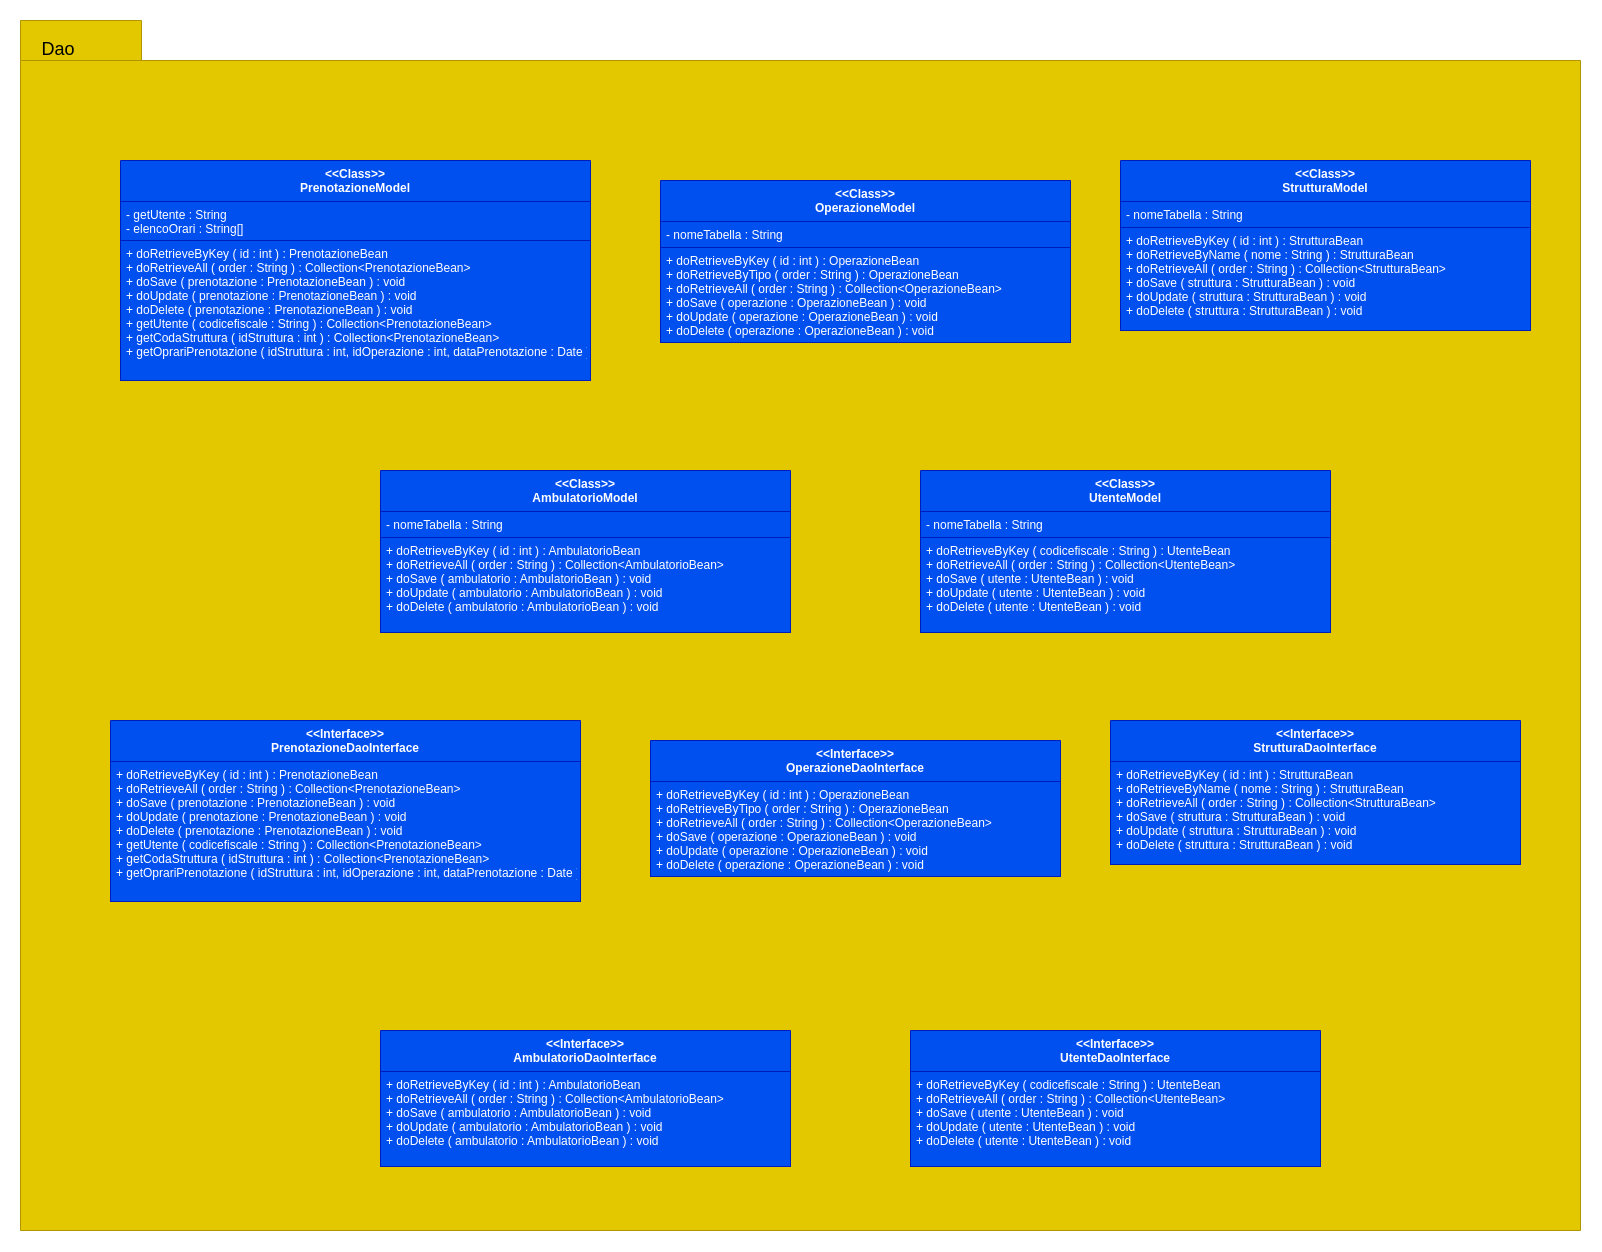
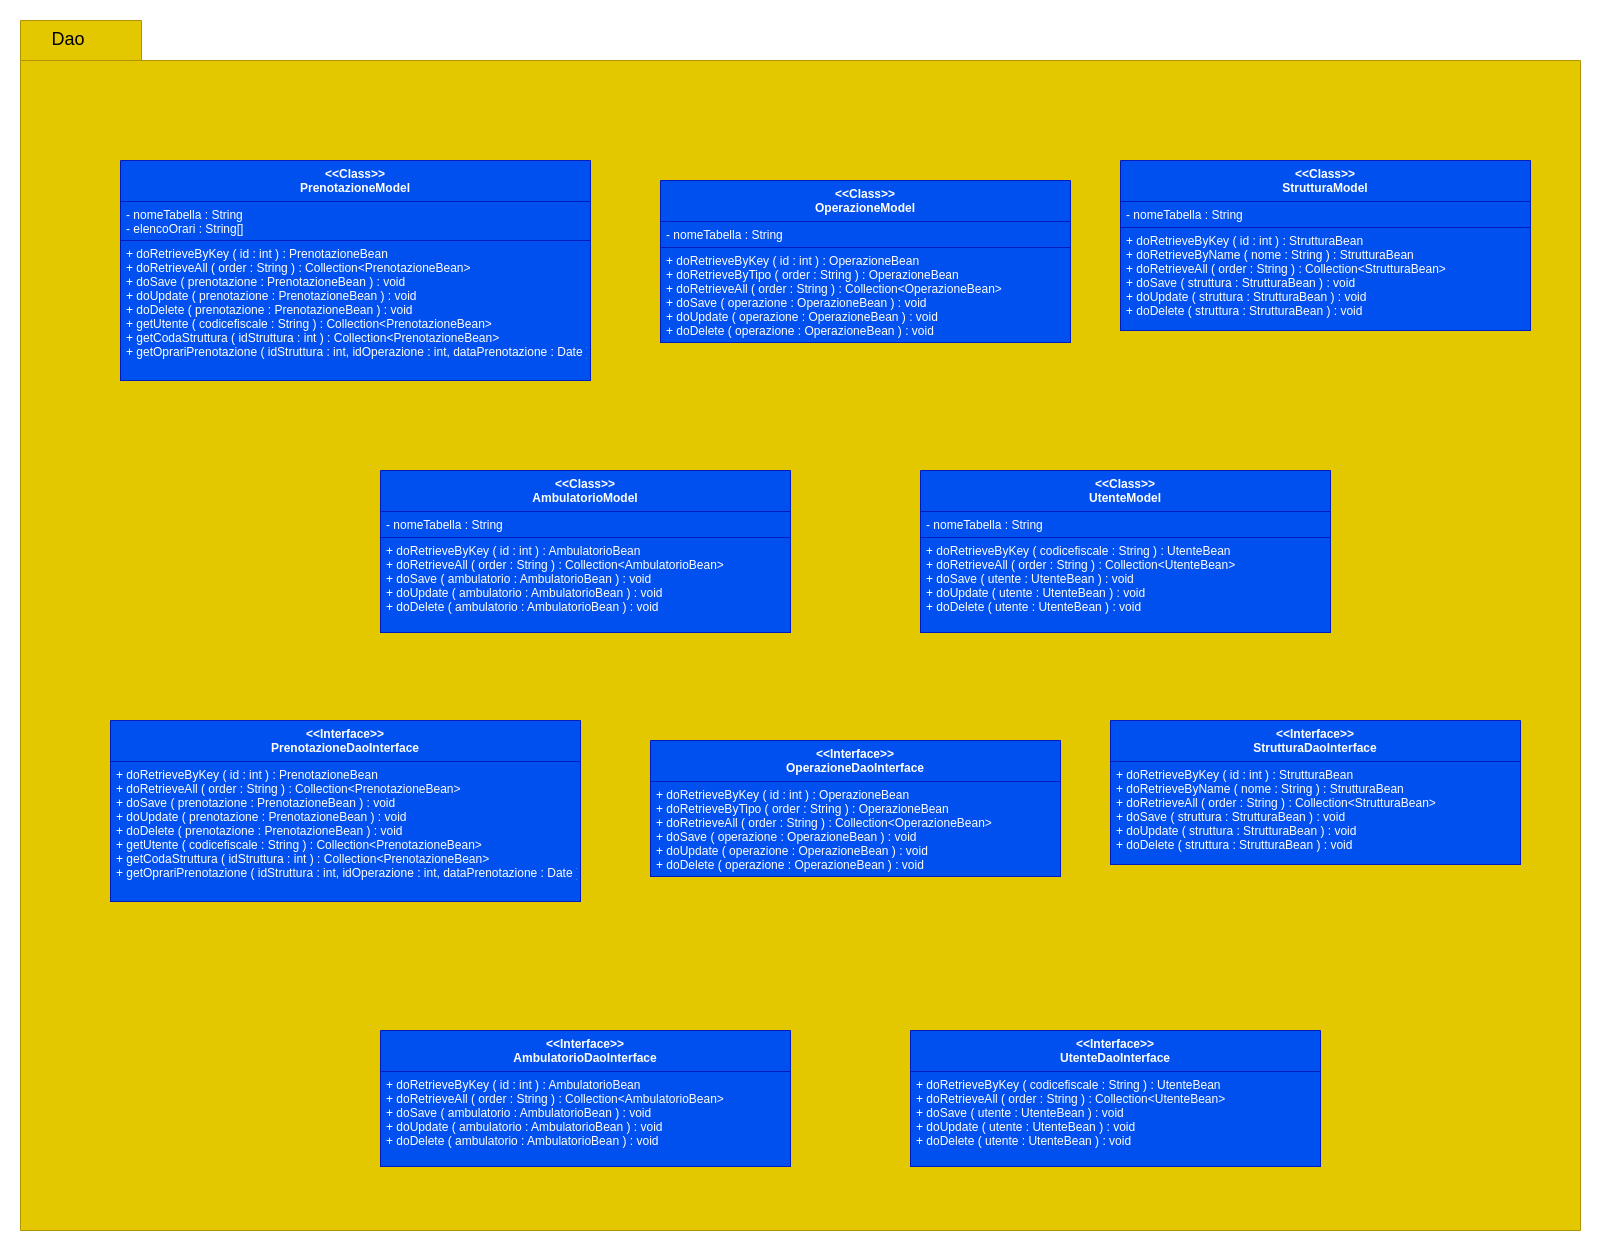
(59, 50) -> (69, 40)
(185, 215) -> (189, 215)
